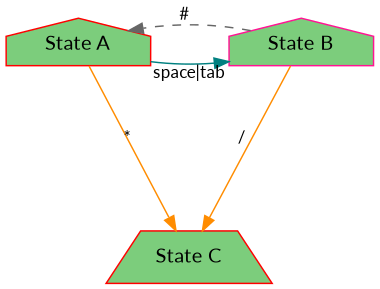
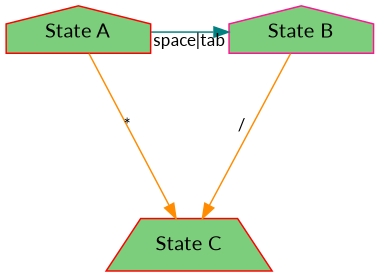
(197, 25) -> none
